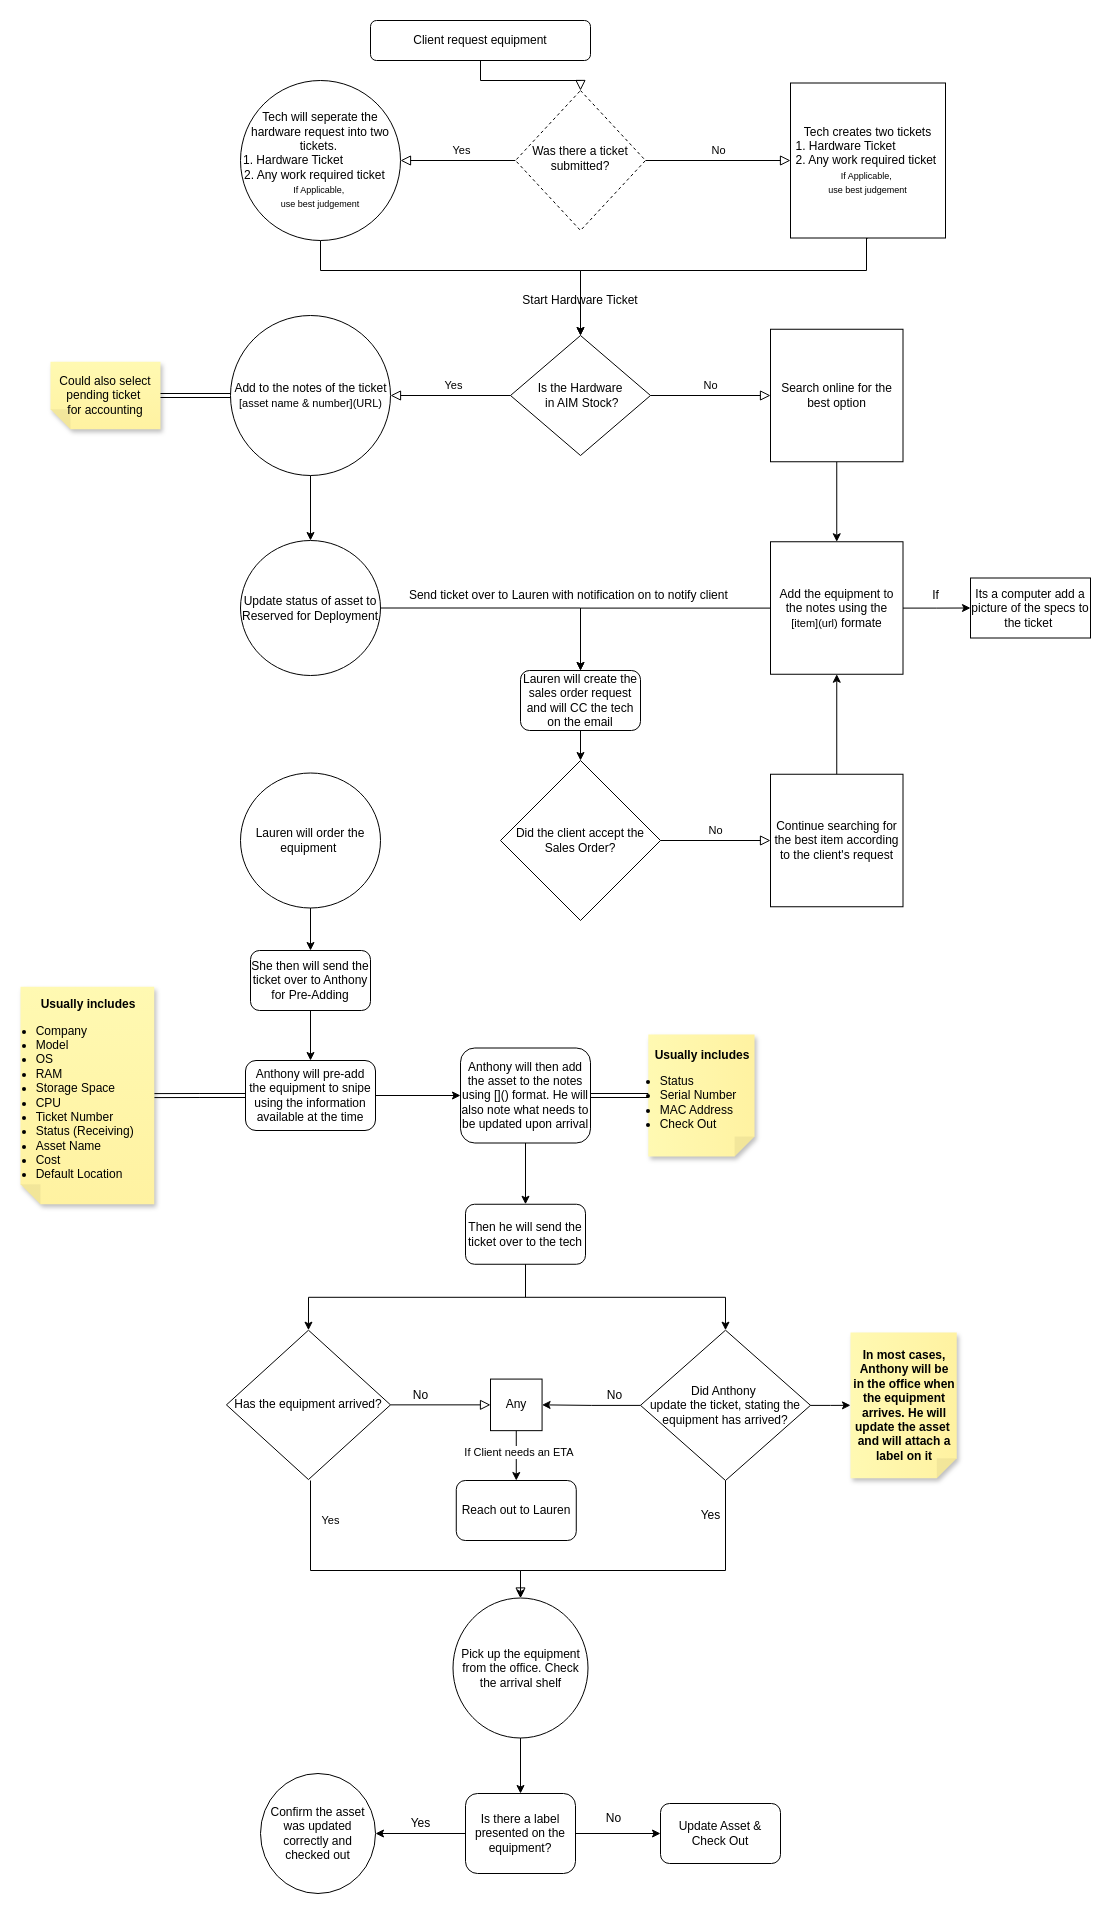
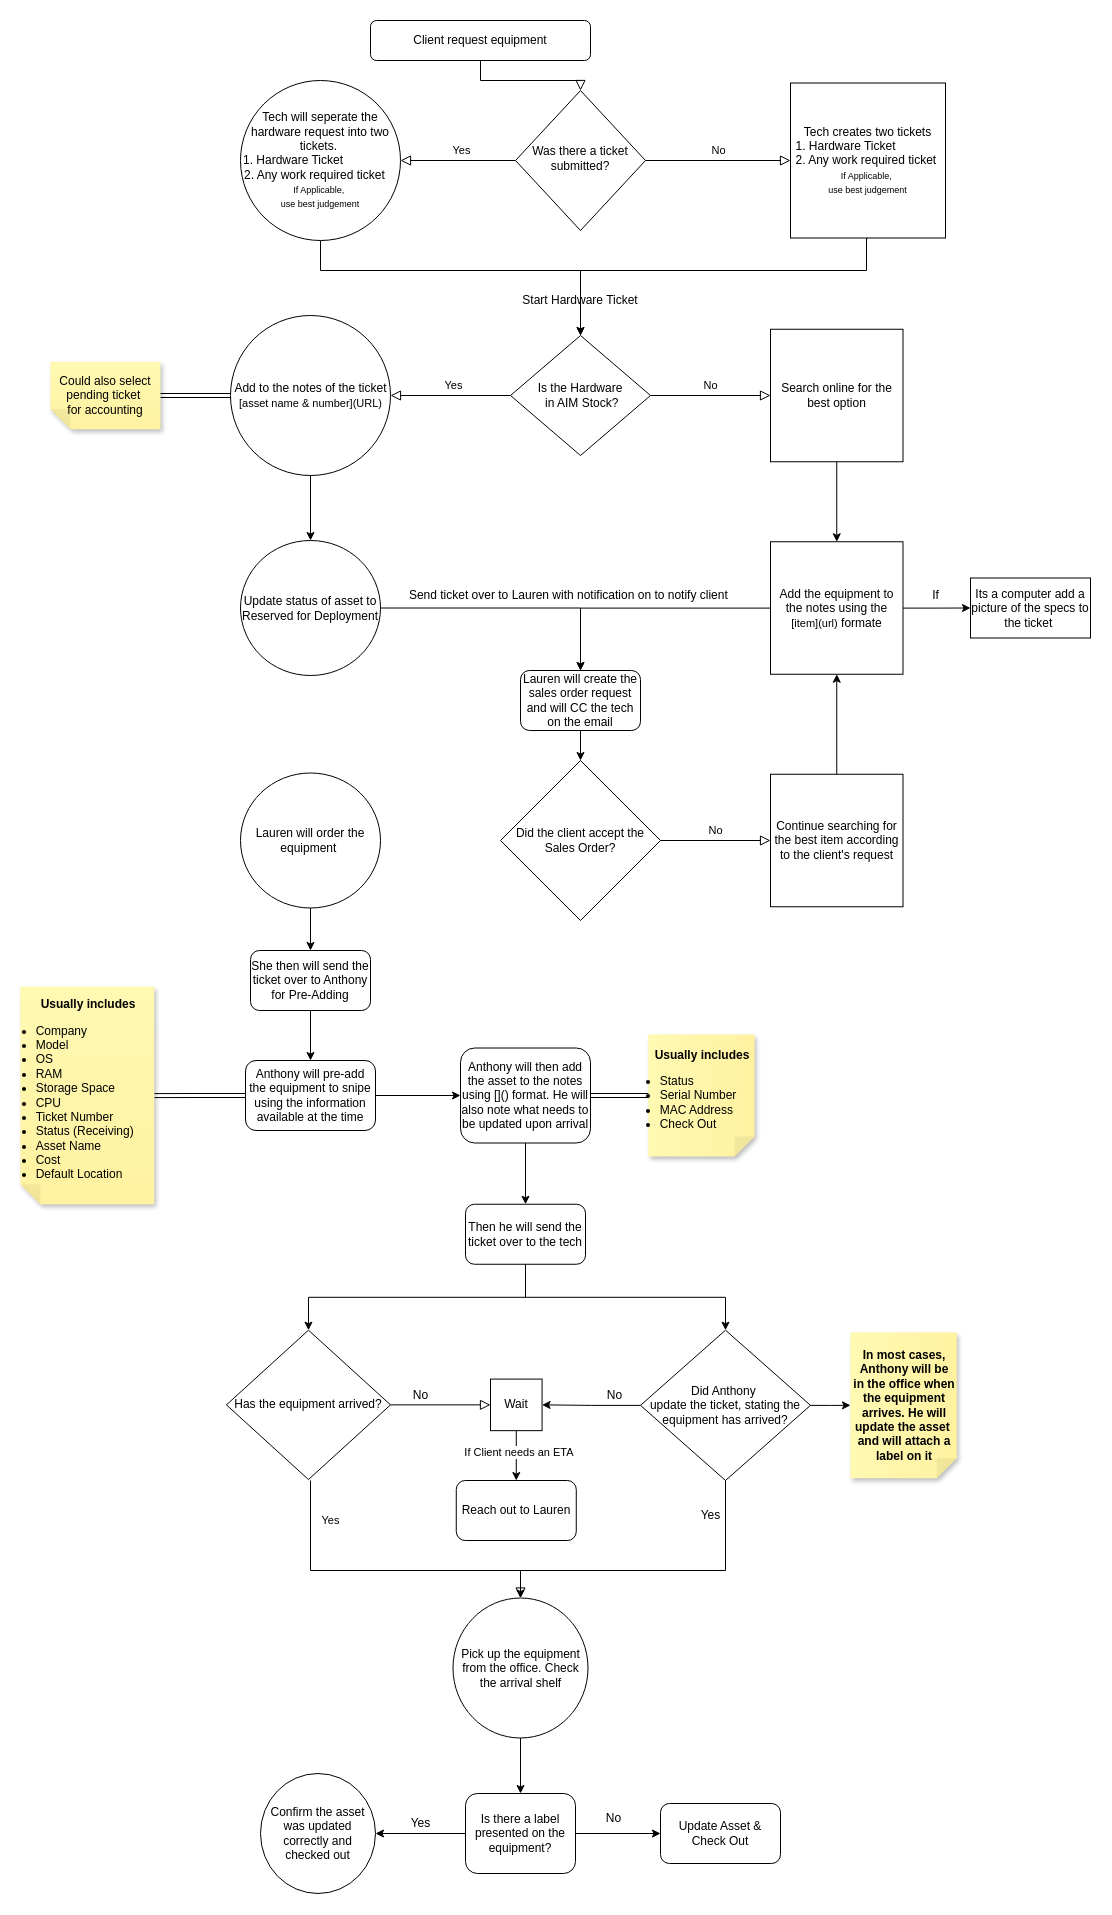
(581, 161) -> (581, 161)
(517, 1405) -> (517, 1405)
